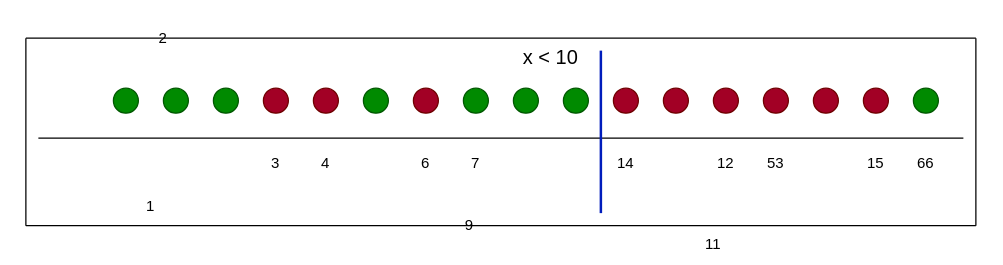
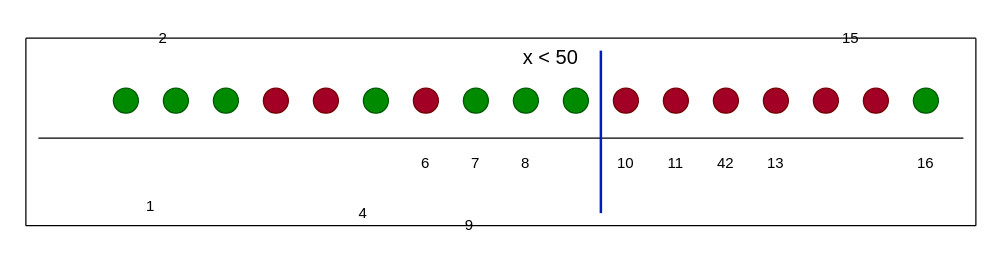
(551, 57) -> (551, 57)
(276, 163) -> none
(326, 163) -> (363, 213)
none -> (526, 163)
(626, 163) -> (626, 163)
(726, 163) -> (726, 163)
(776, 163) -> (776, 163)
(876, 163) -> (851, 38)
(926, 163) -> (926, 163)
(713, 244) -> (676, 163)
